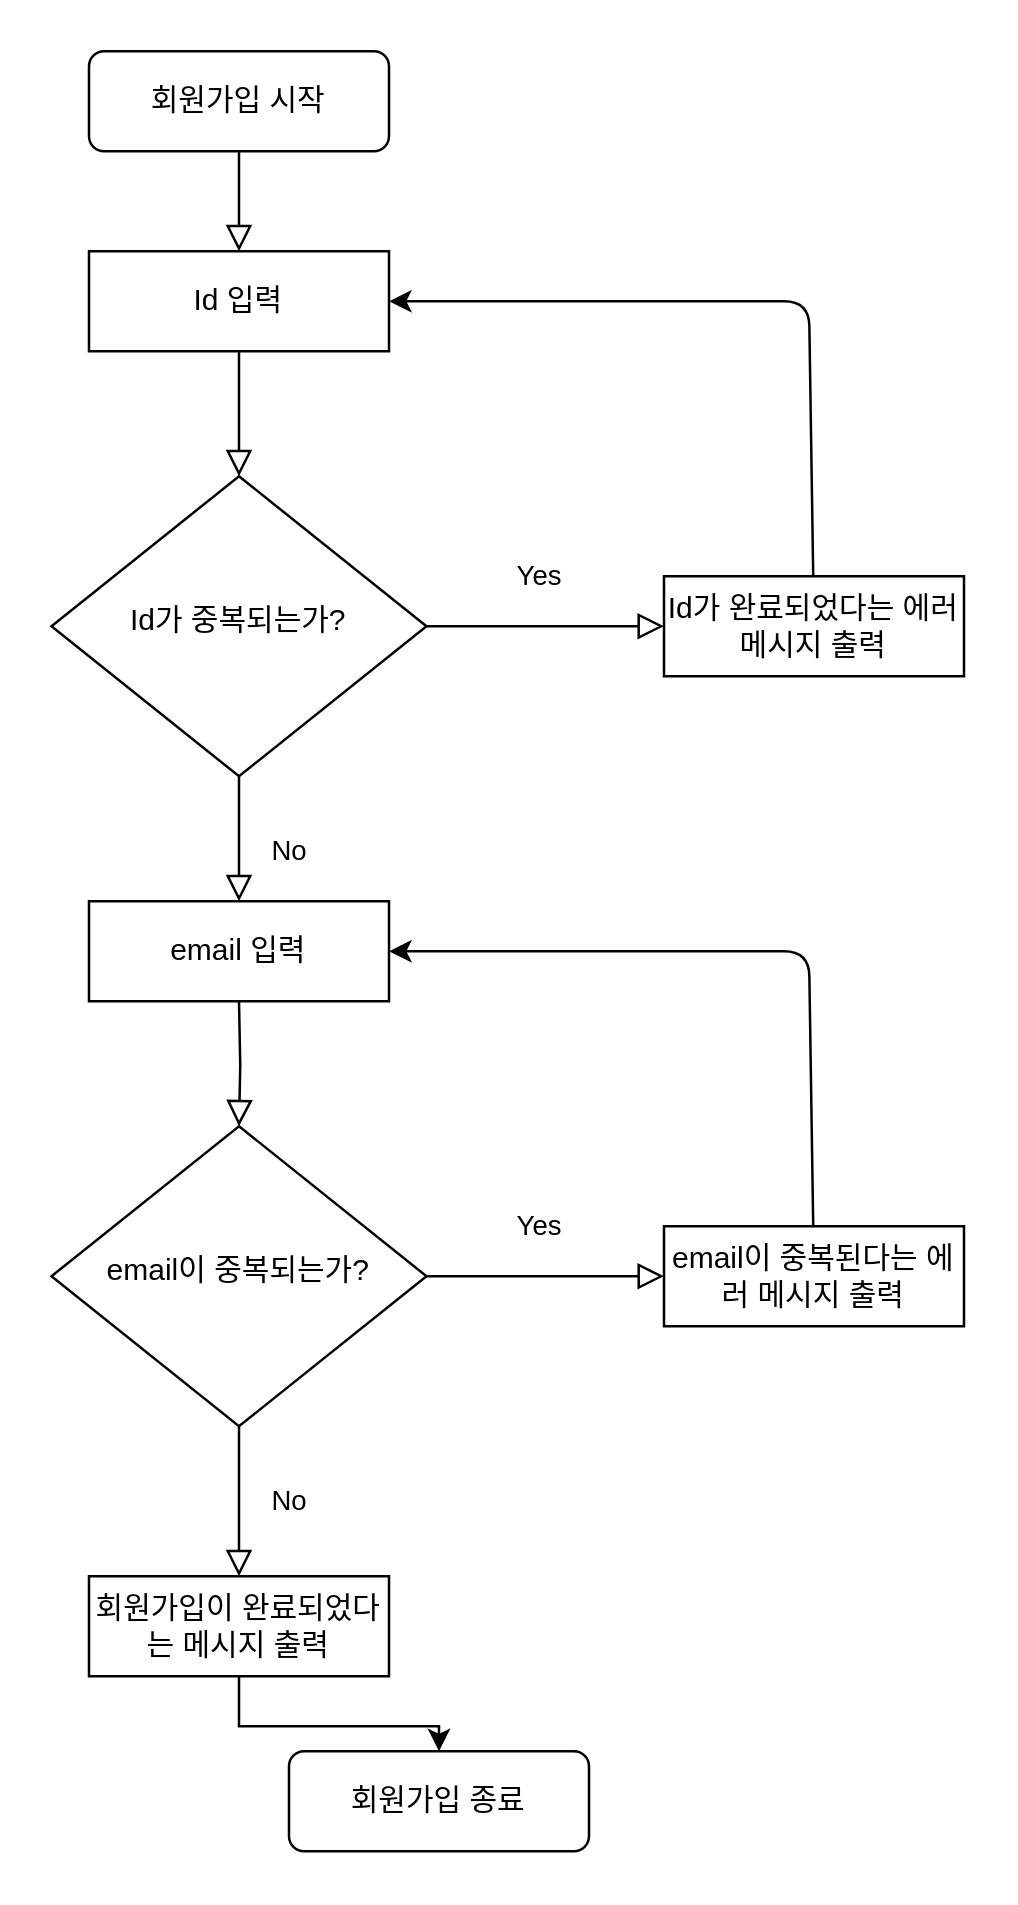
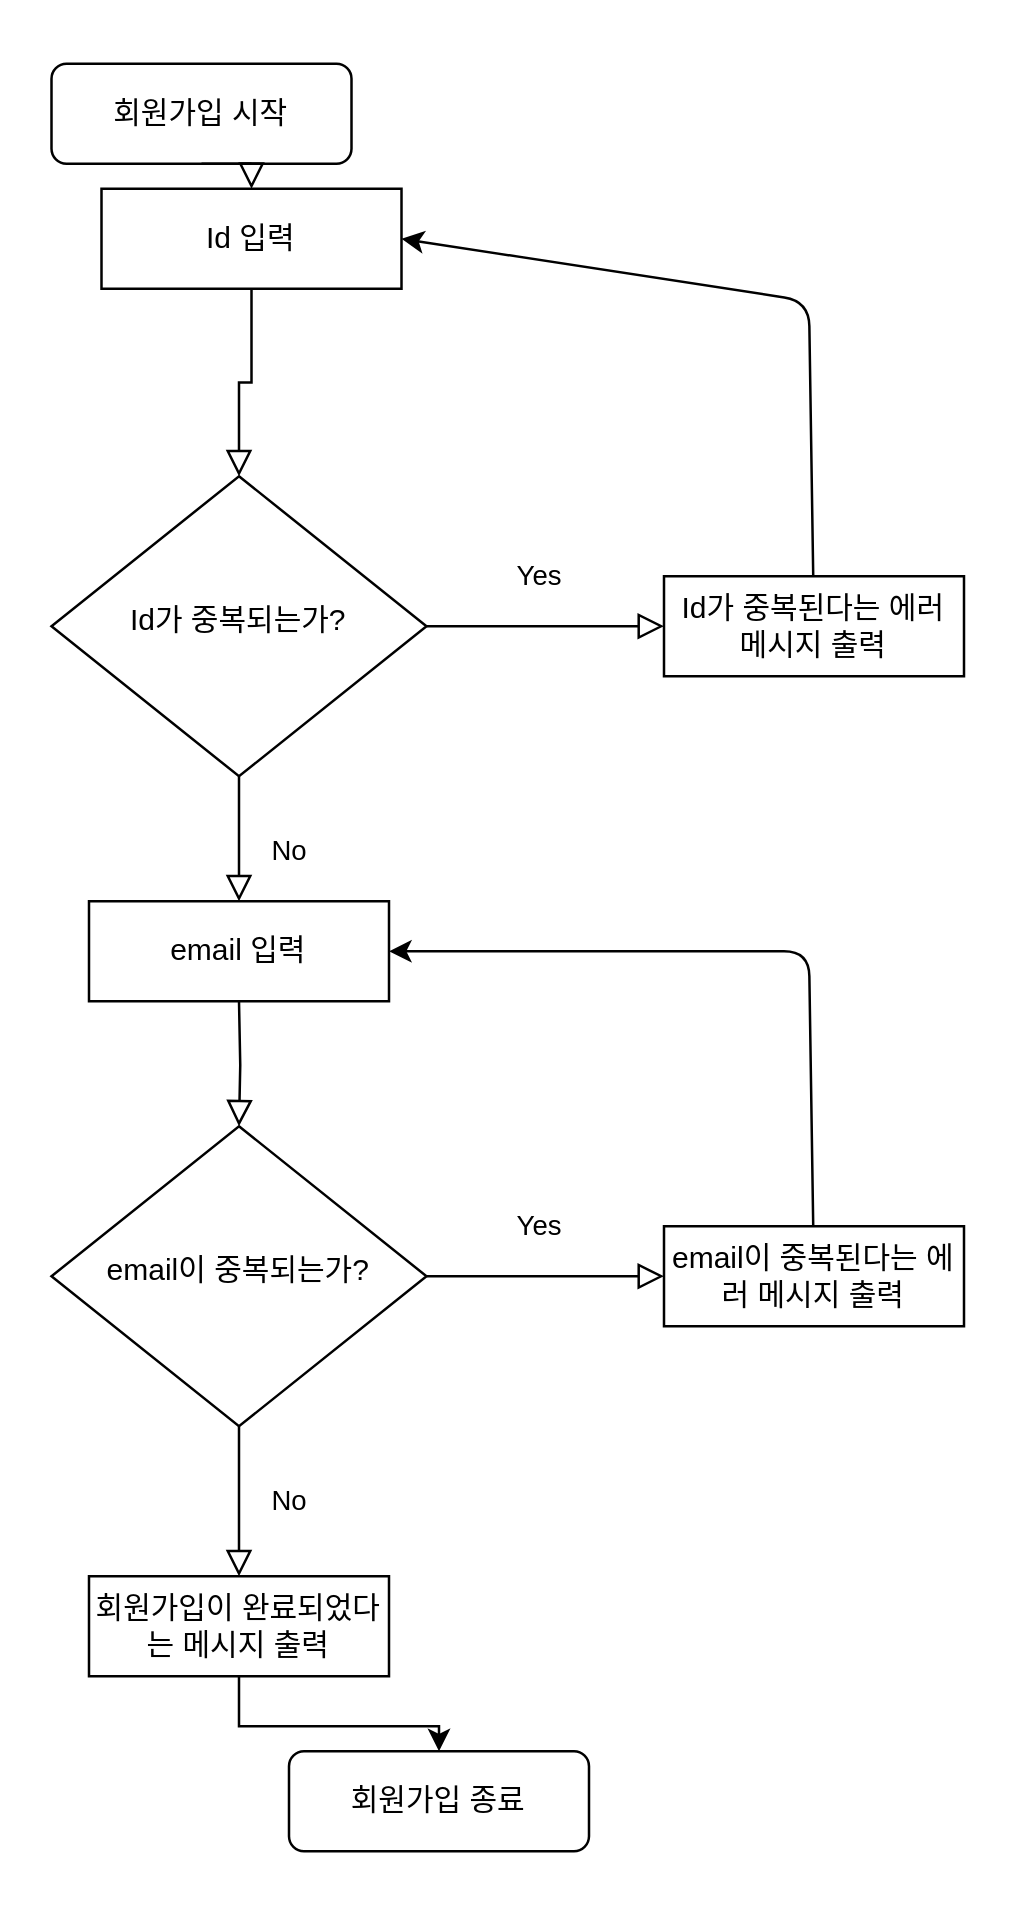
(239, 101) -> (201, 114)
(239, 301) -> (251, 239)
(814, 626) -> (814, 626)
